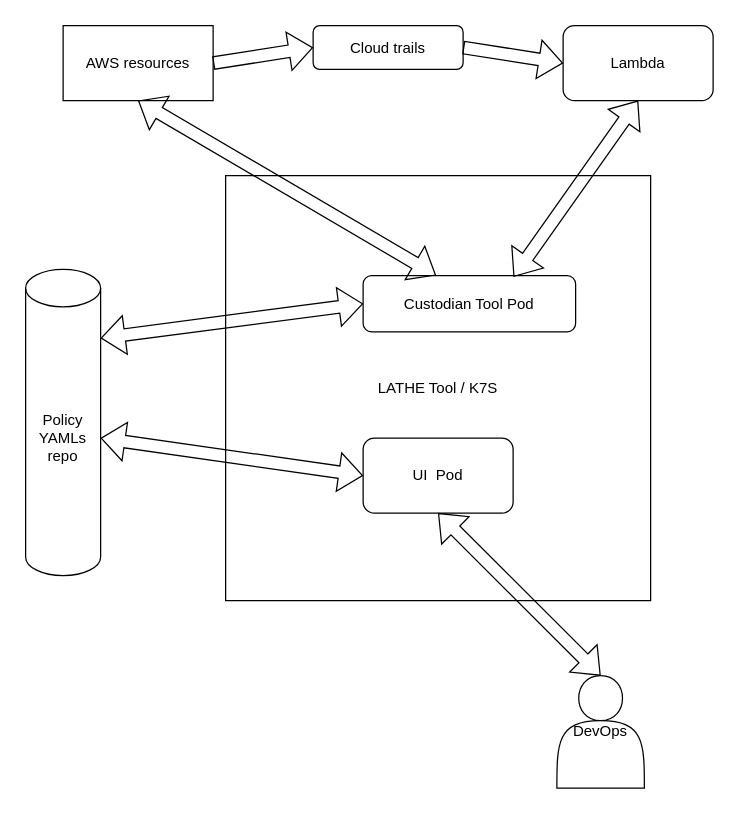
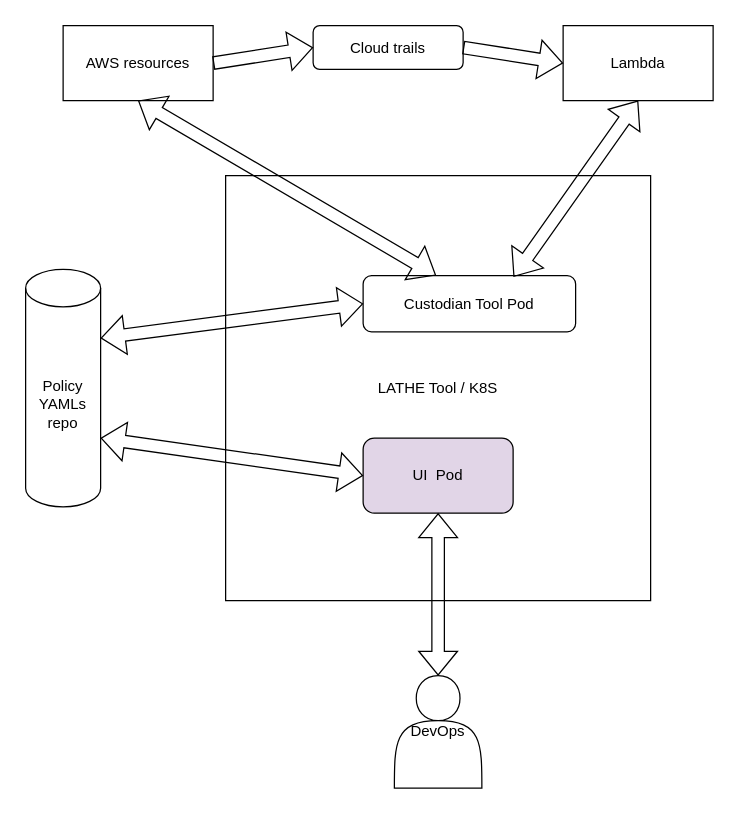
(638, 63) -> (638, 63)
(438, 388) -> (438, 388)
(63, 423) -> (63, 388)
(438, 476) -> (438, 476)
(601, 732) -> (438, 732)
